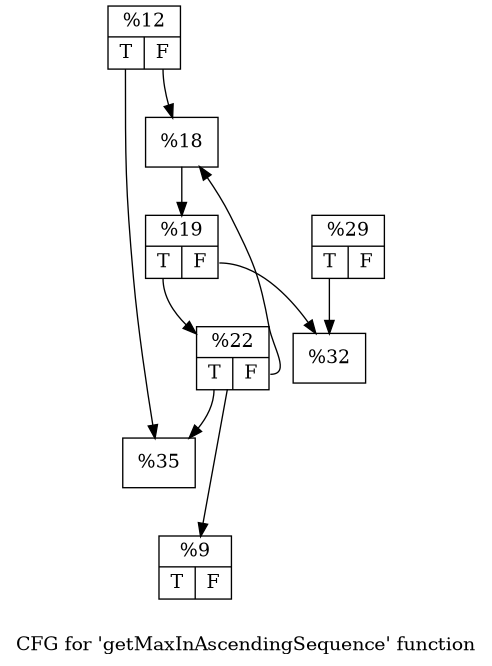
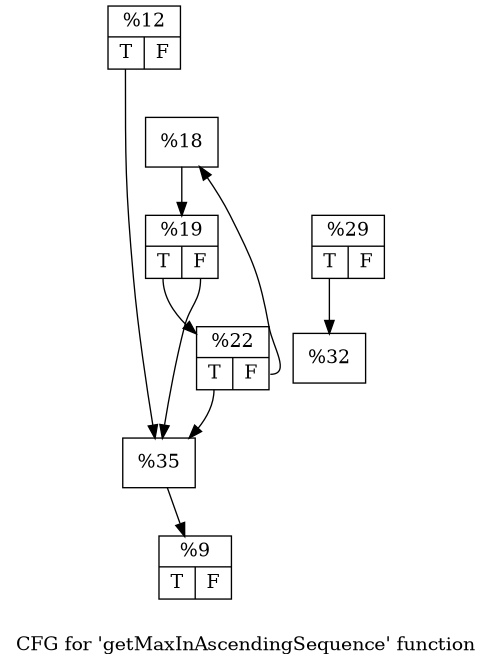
(165, 87) -> none
(270, 282) -> (179, 350)
(215, 456) -> (174, 505)
